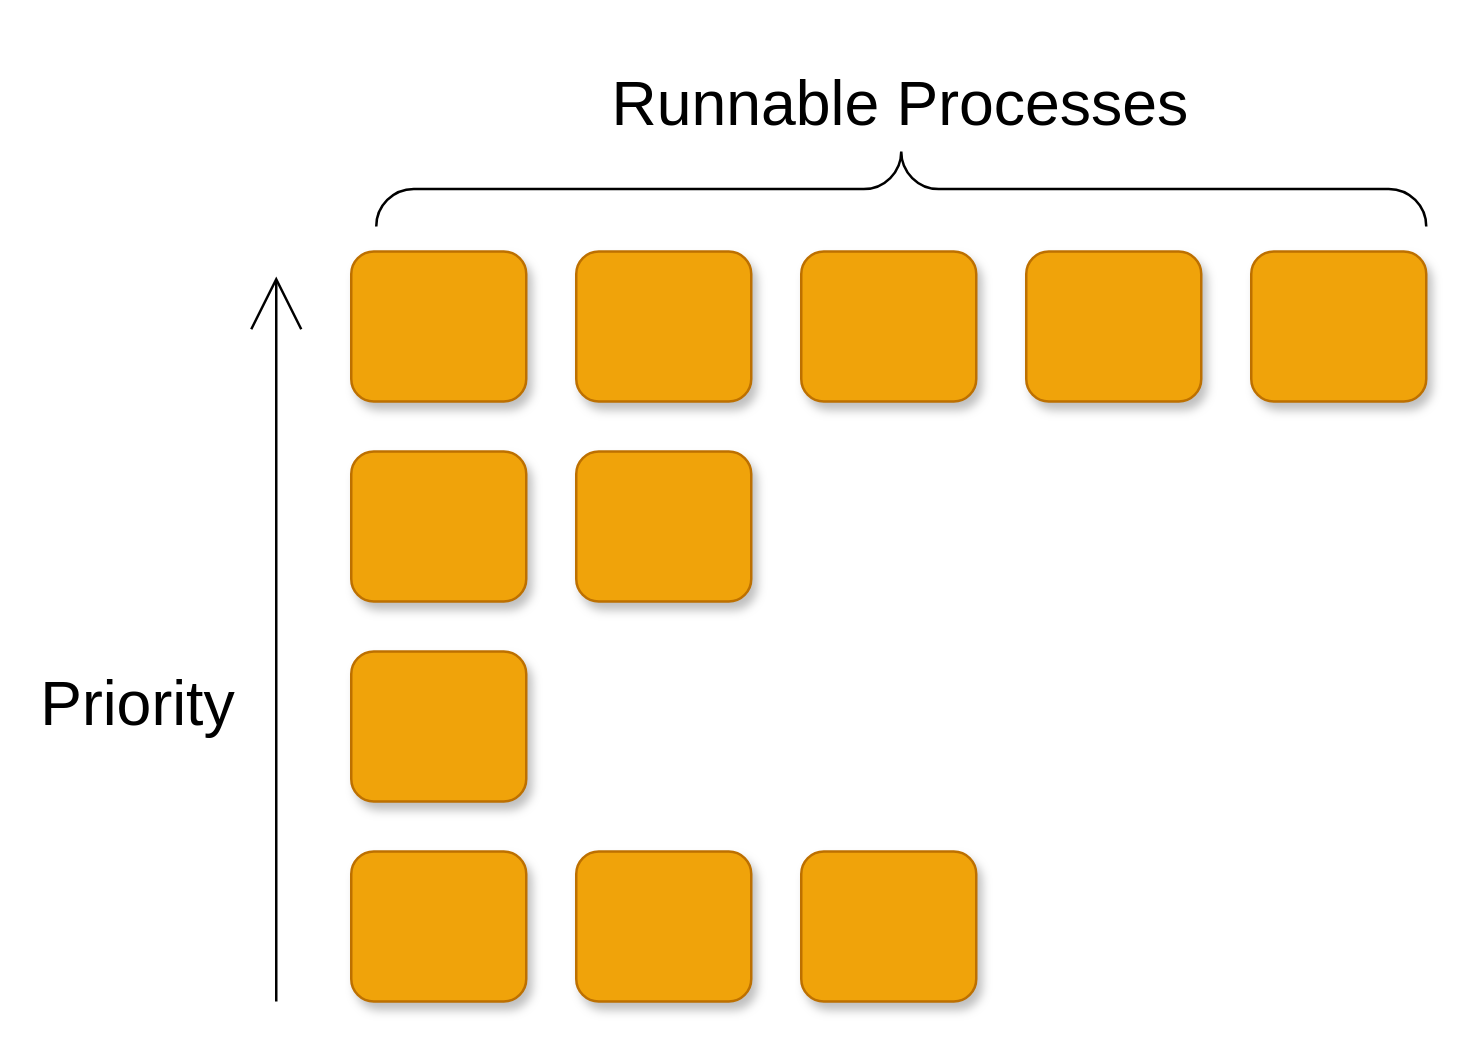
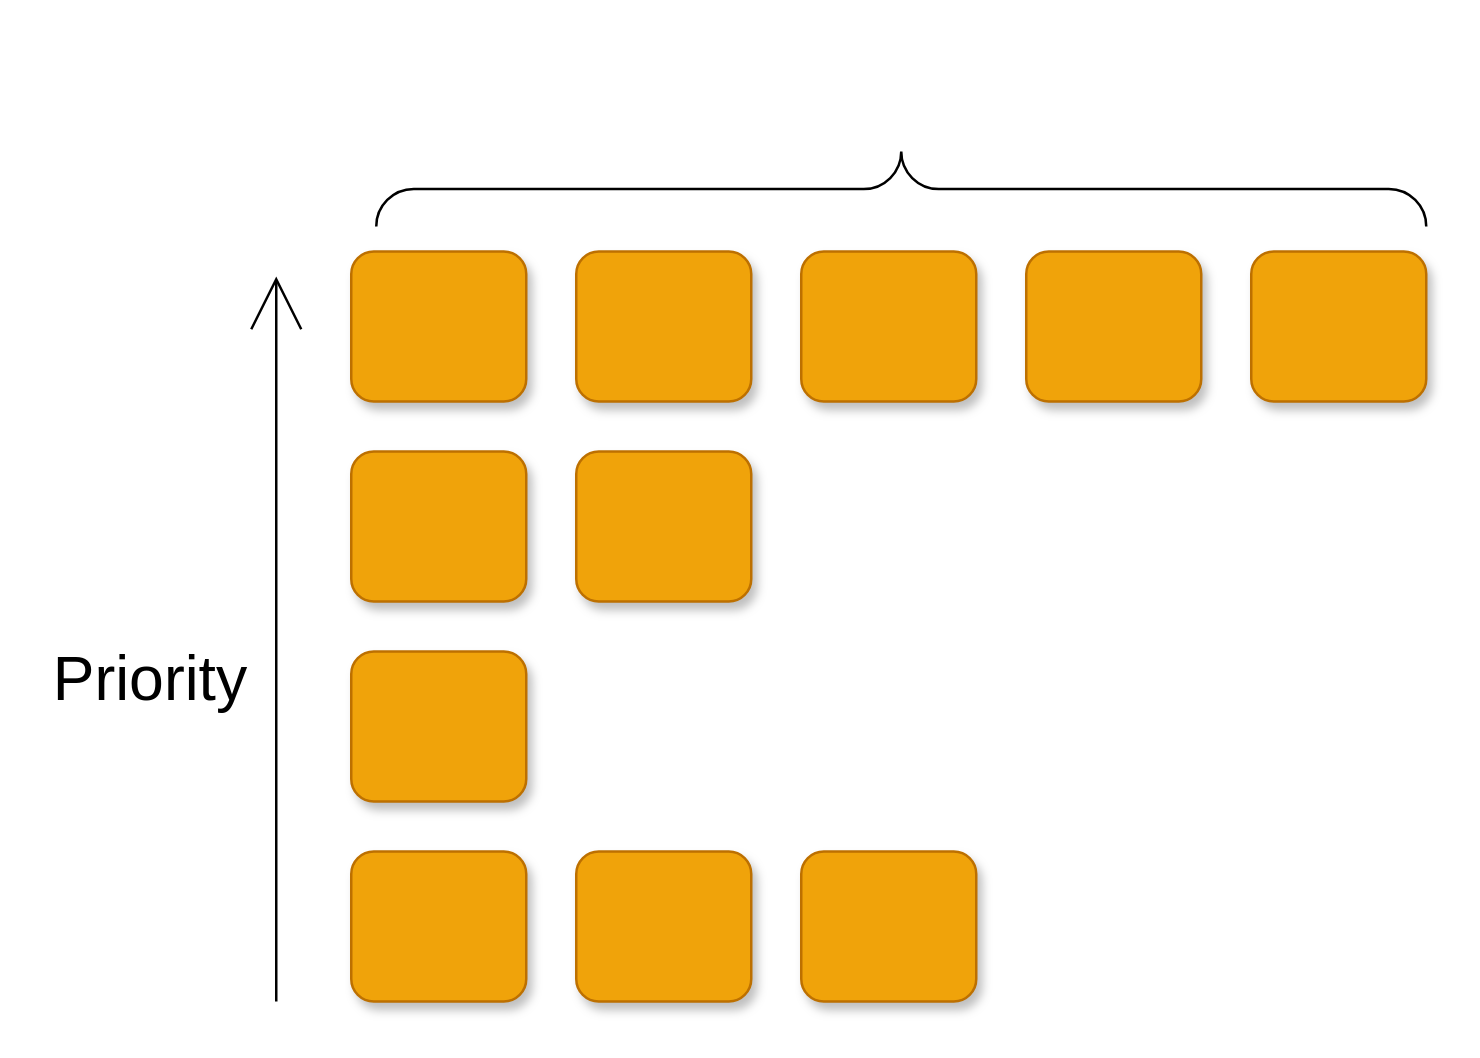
(901, 101) -> none
(139, 701) -> (151, 676)
